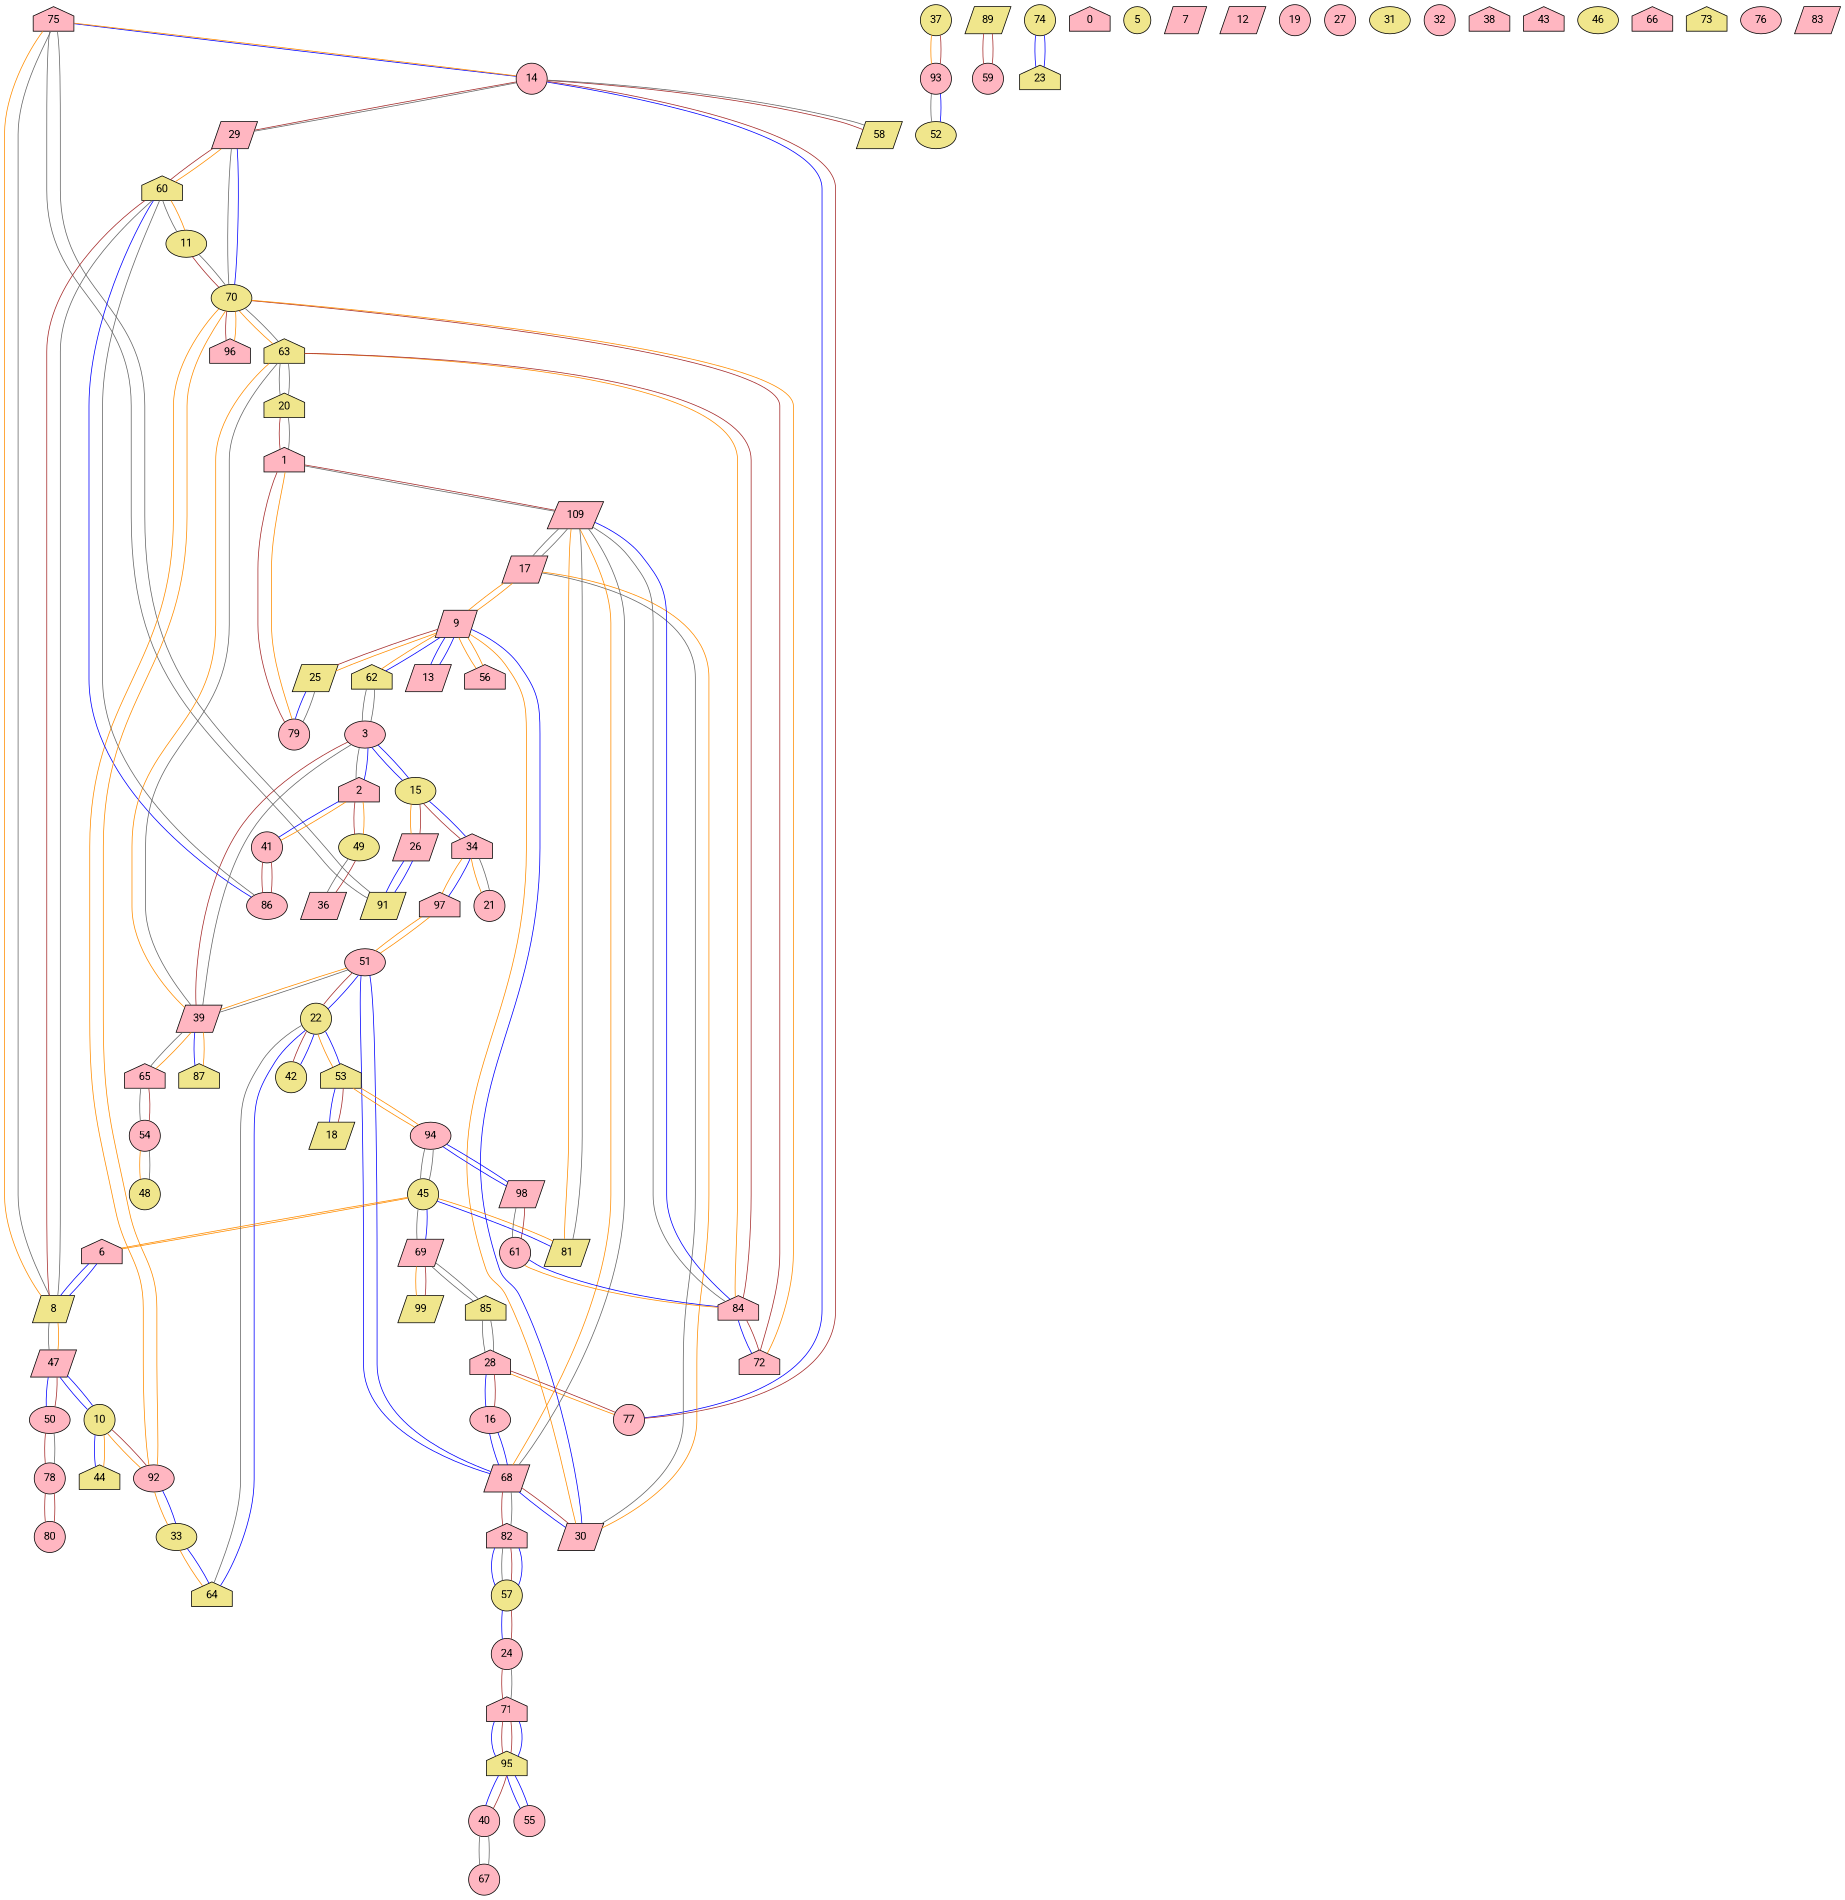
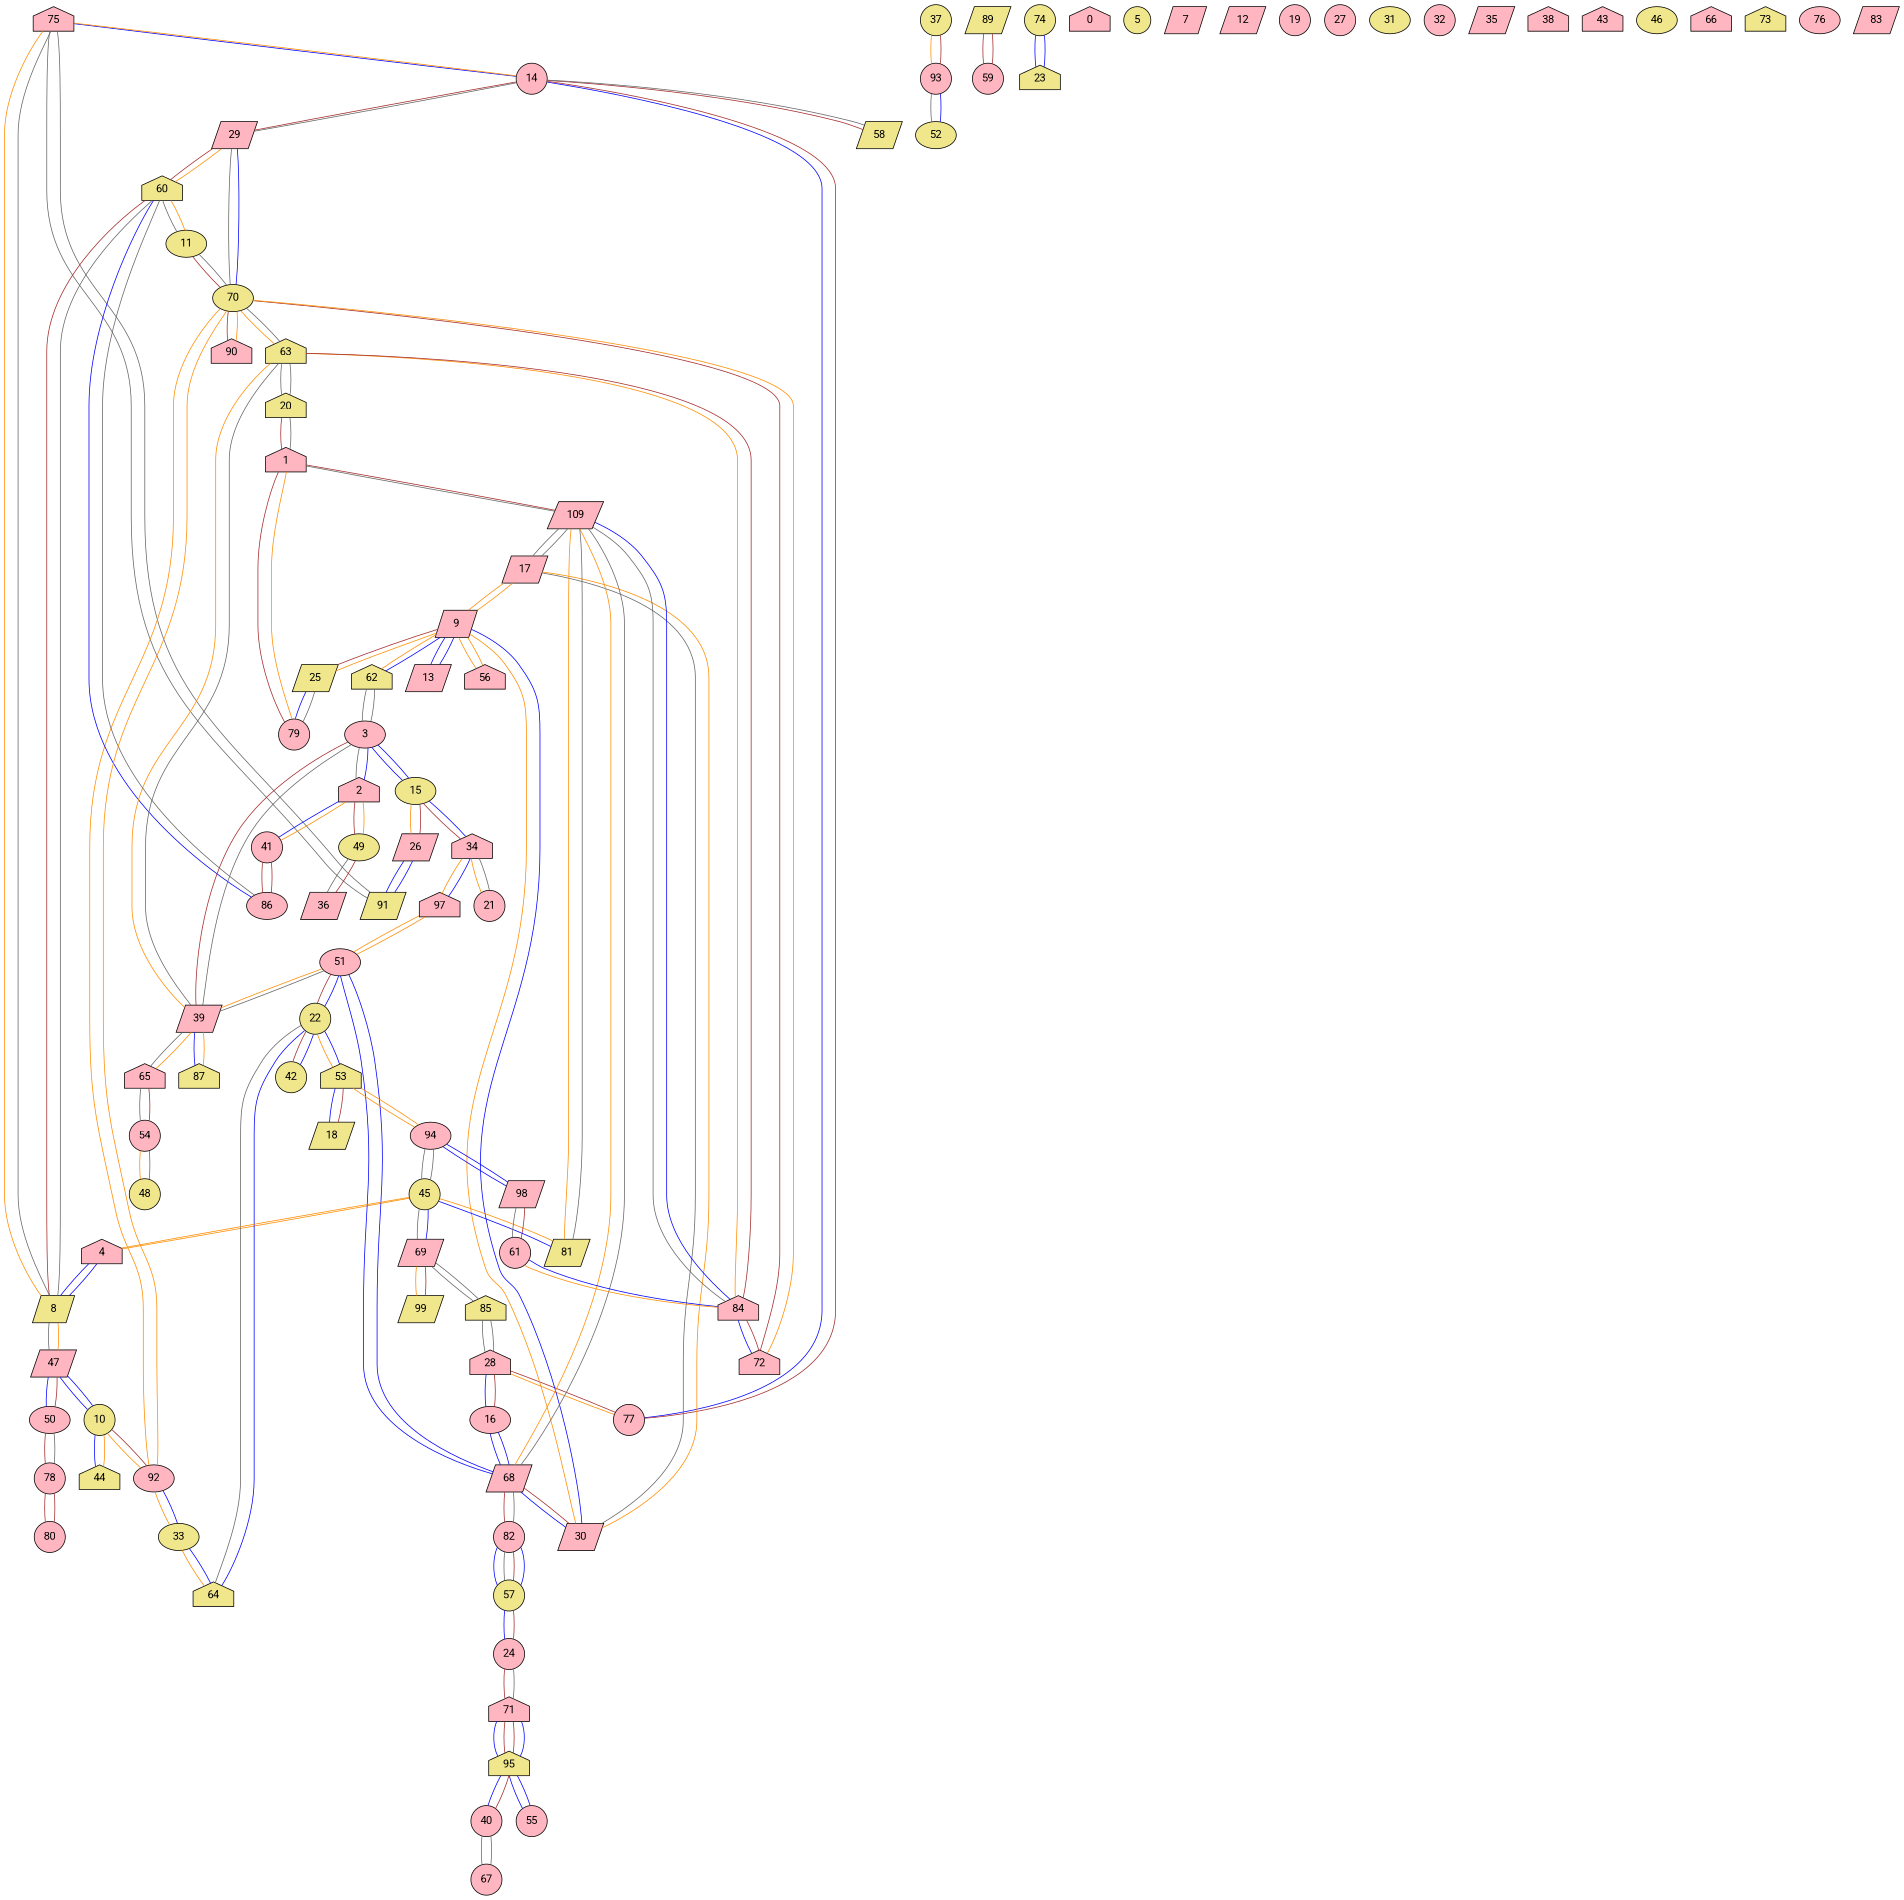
none -> (1492, 20)
(230, 352) -> (232, 352)
(102, 1253) -> (102, 1253)
(507, 1537) -> (509, 1537)
